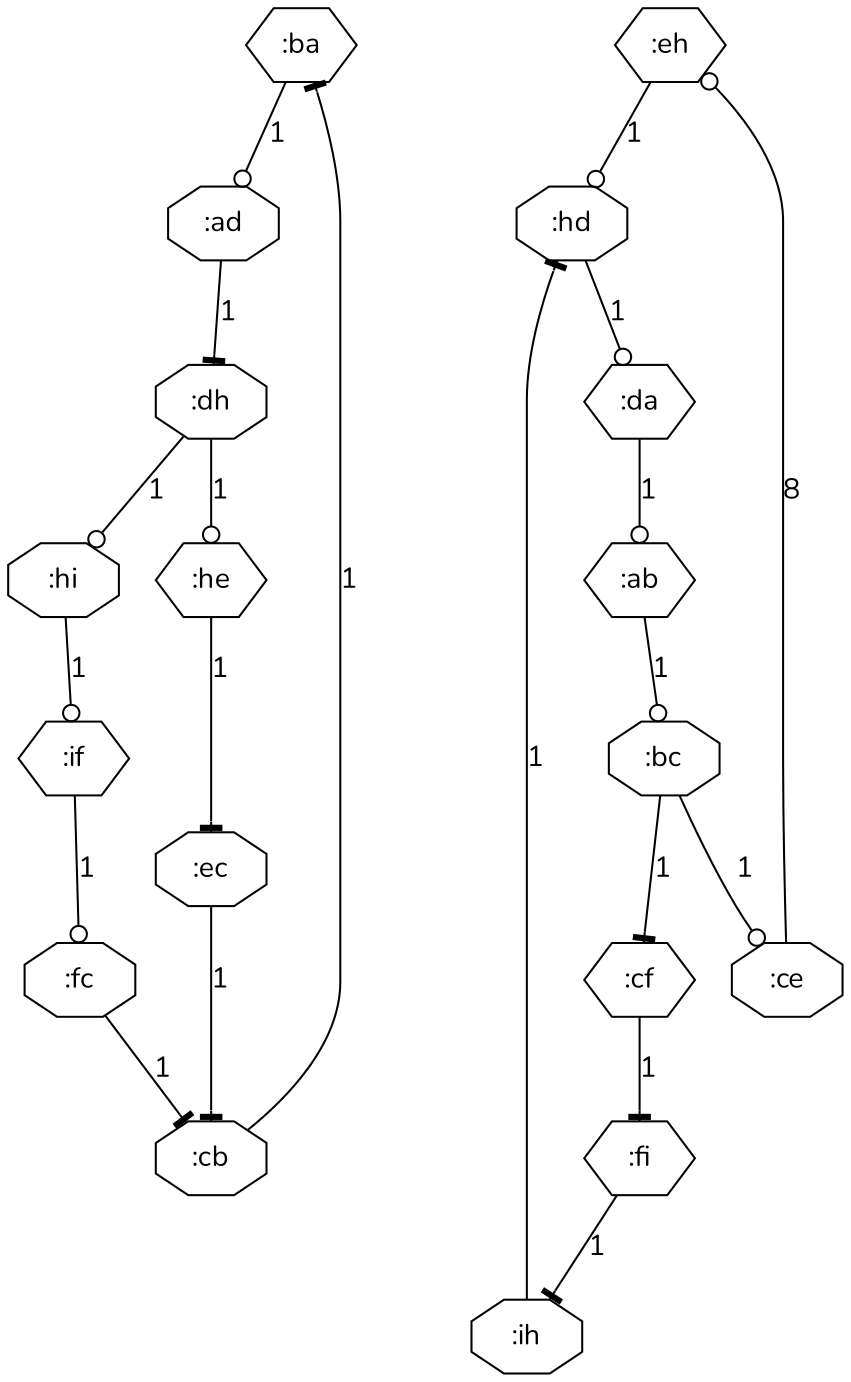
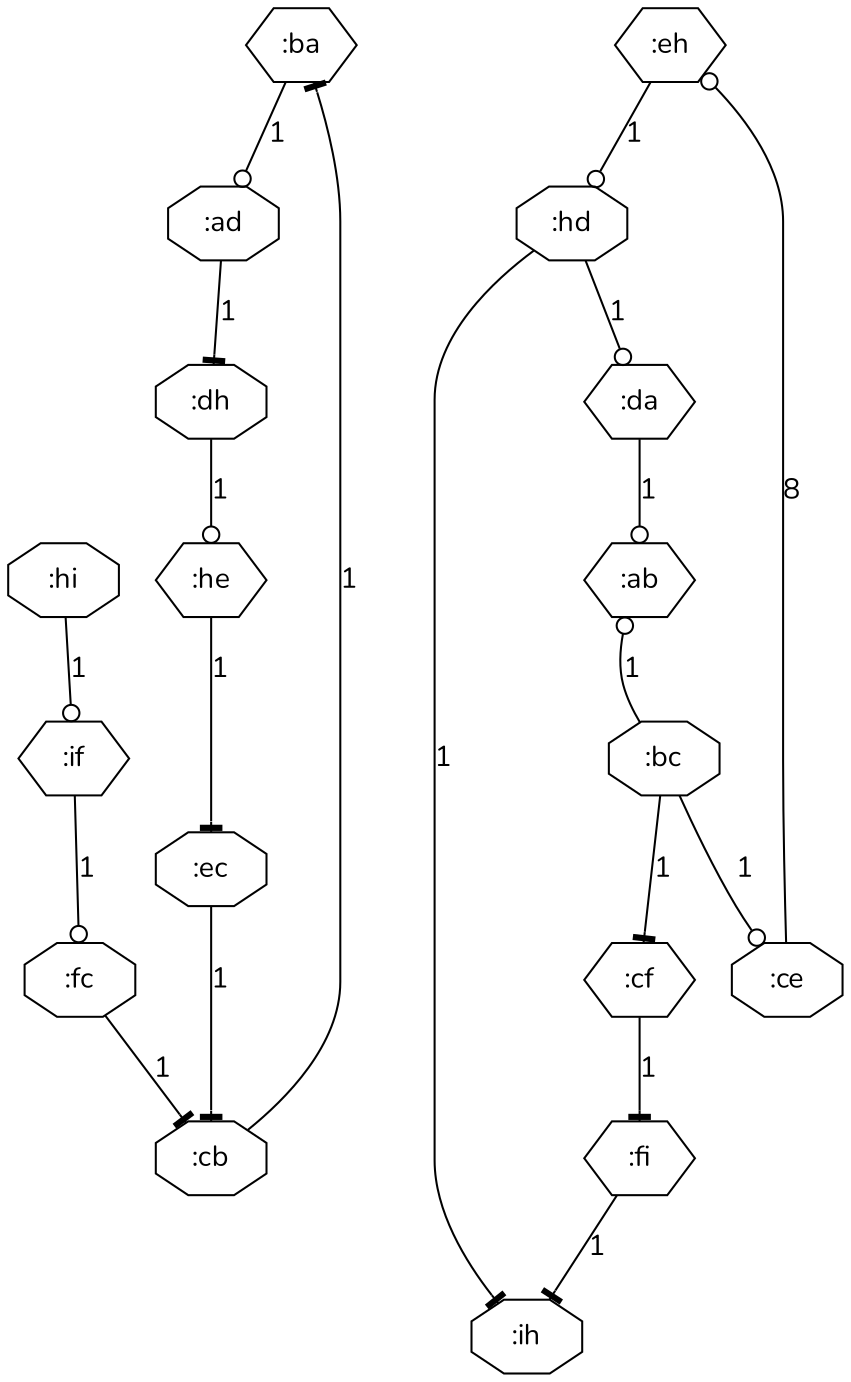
(143, 484) -> none
(651, 661) -> (622, 680)
(527, 783) -> (435, 762)
